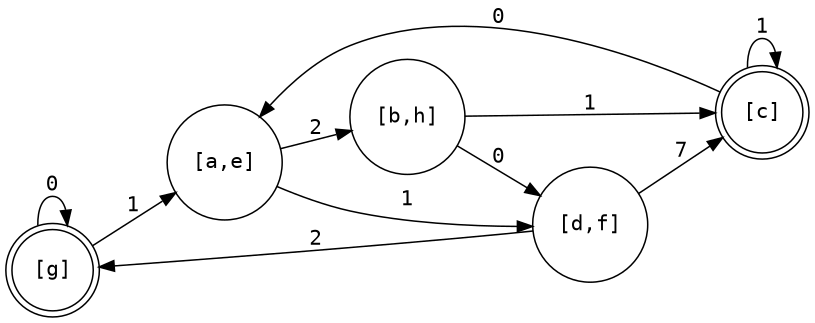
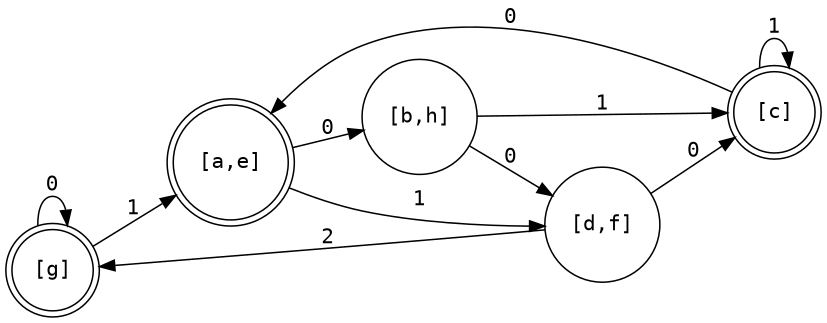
(316, 128) -> (328, 128)
(682, 151) -> (694, 151)
(225, 162) -> (231, 162)
